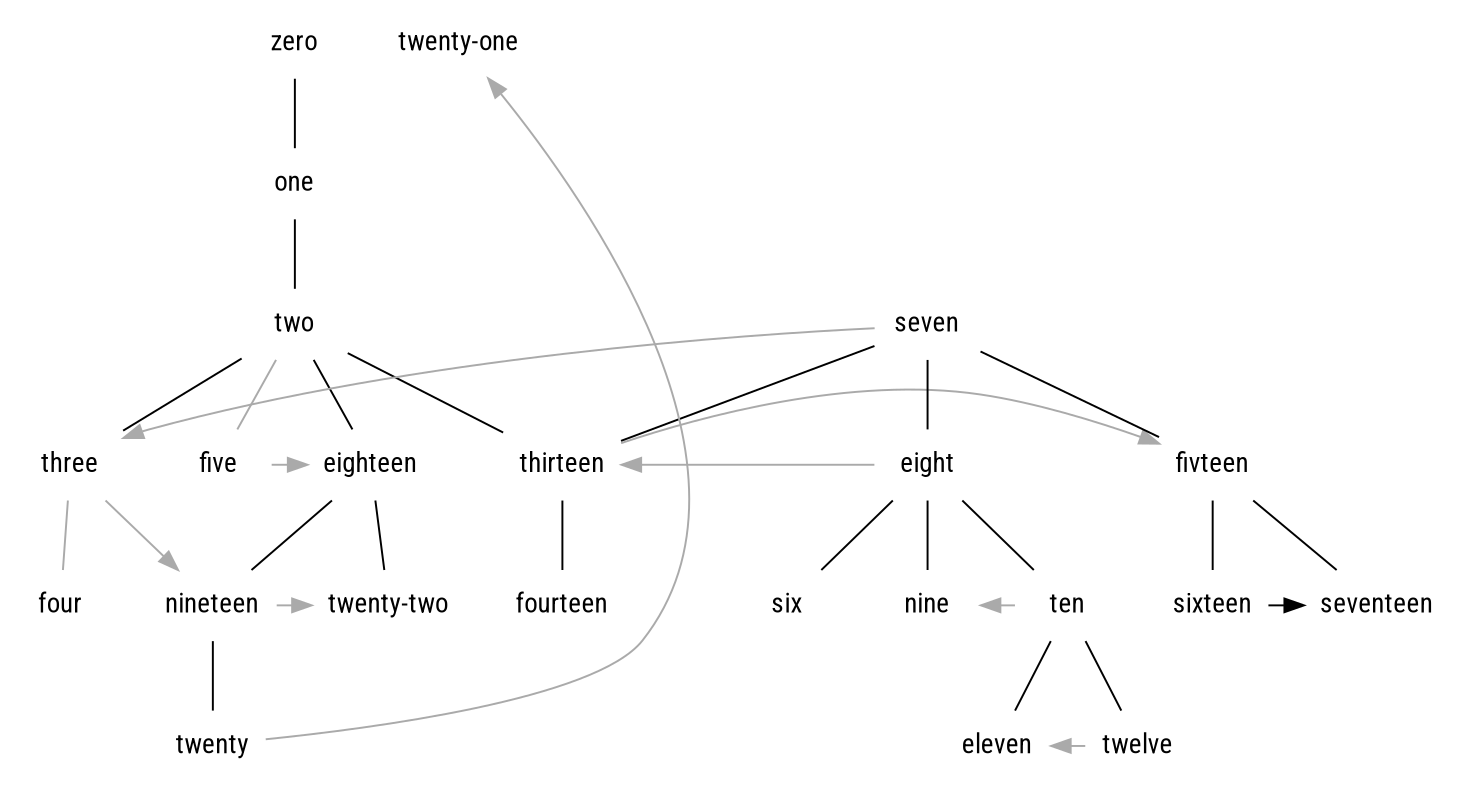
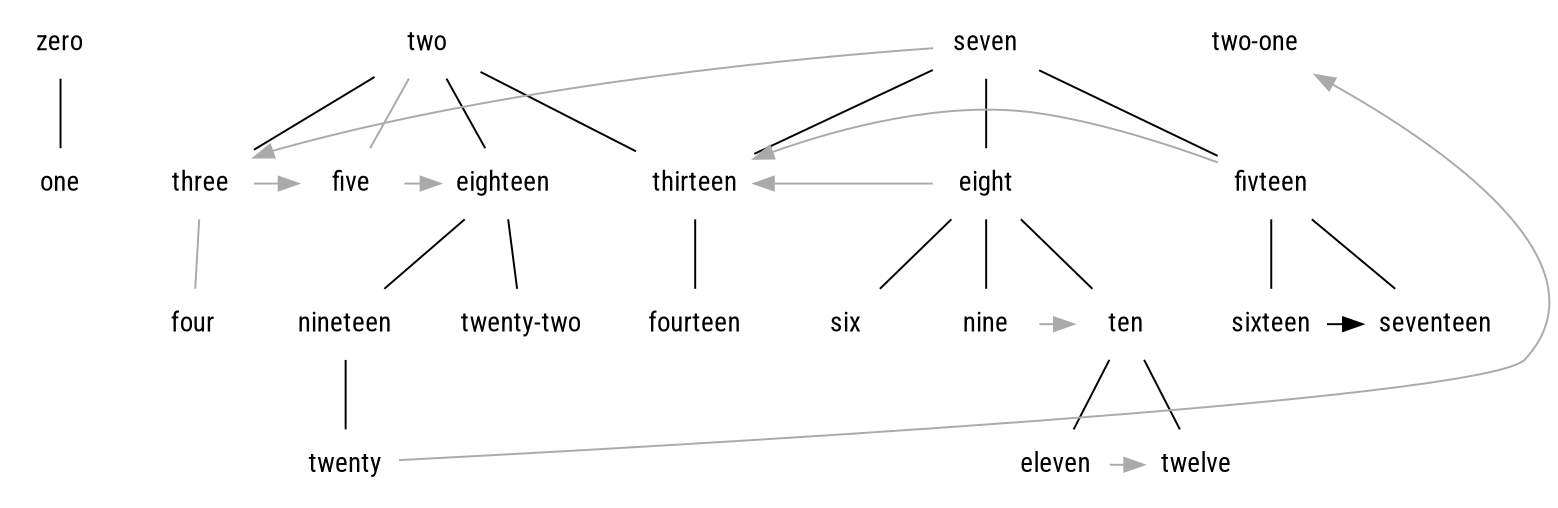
(459, 43) -> (1256, 43)
(295, 254) -> none
(881, 390) -> (1008, 110)
(135, 528) -> (266, 184)
(284, 605) -> none
(1008, 605) -> (1047, 324)
(1078, 746) -> (1117, 465)
